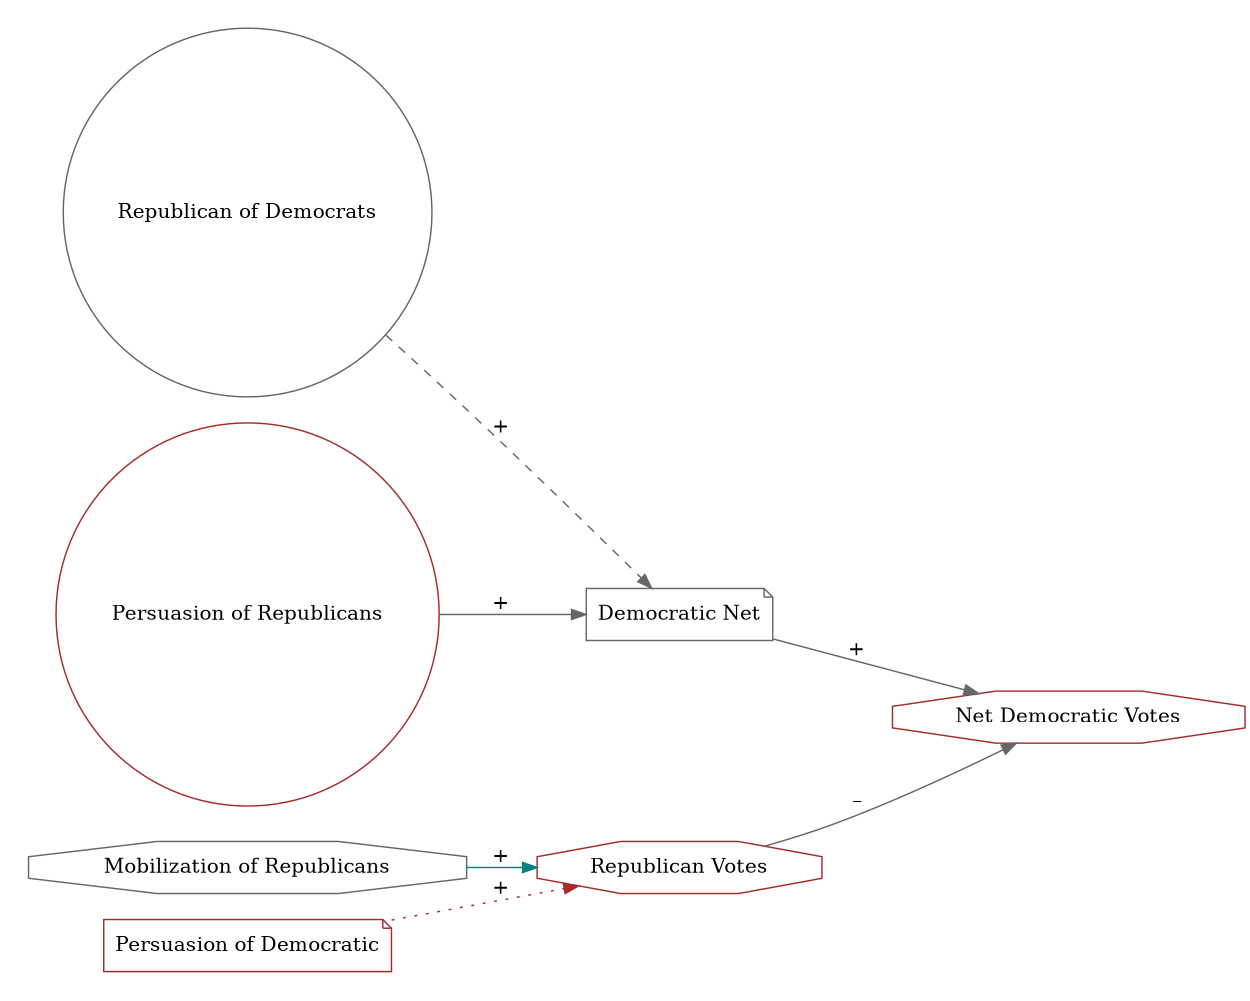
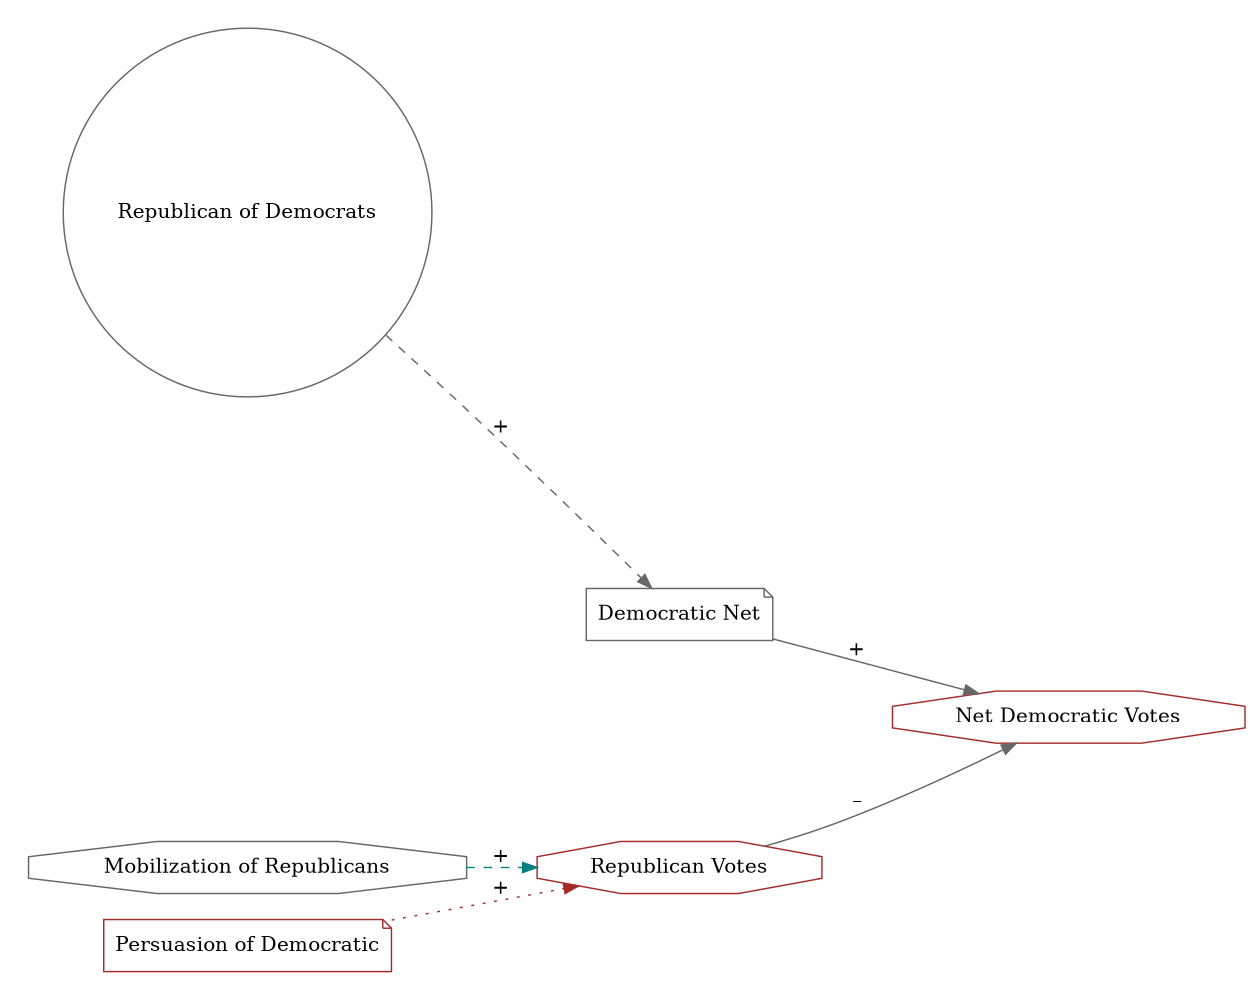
(248, 614) -> none
(494, 868) -> (494, 868)
